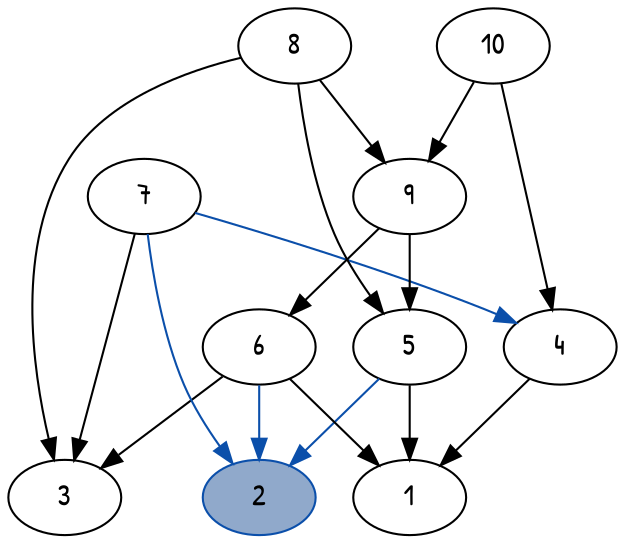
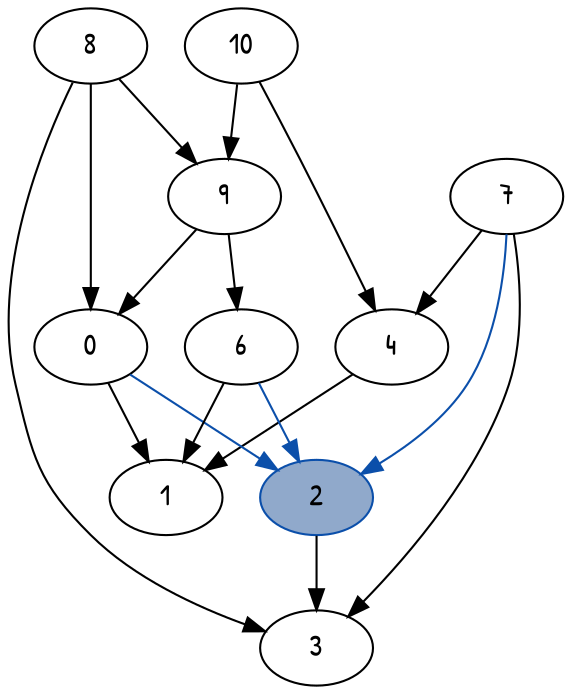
(324, 252) -> (456, 263)
(410, 347) -> (91, 347)
(171, 416) -> (317, 562)
